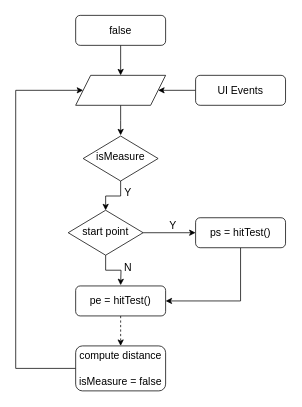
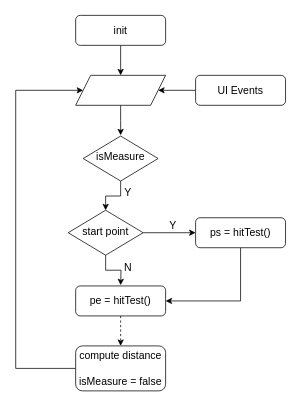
(120, 30) -> (120, 30)
